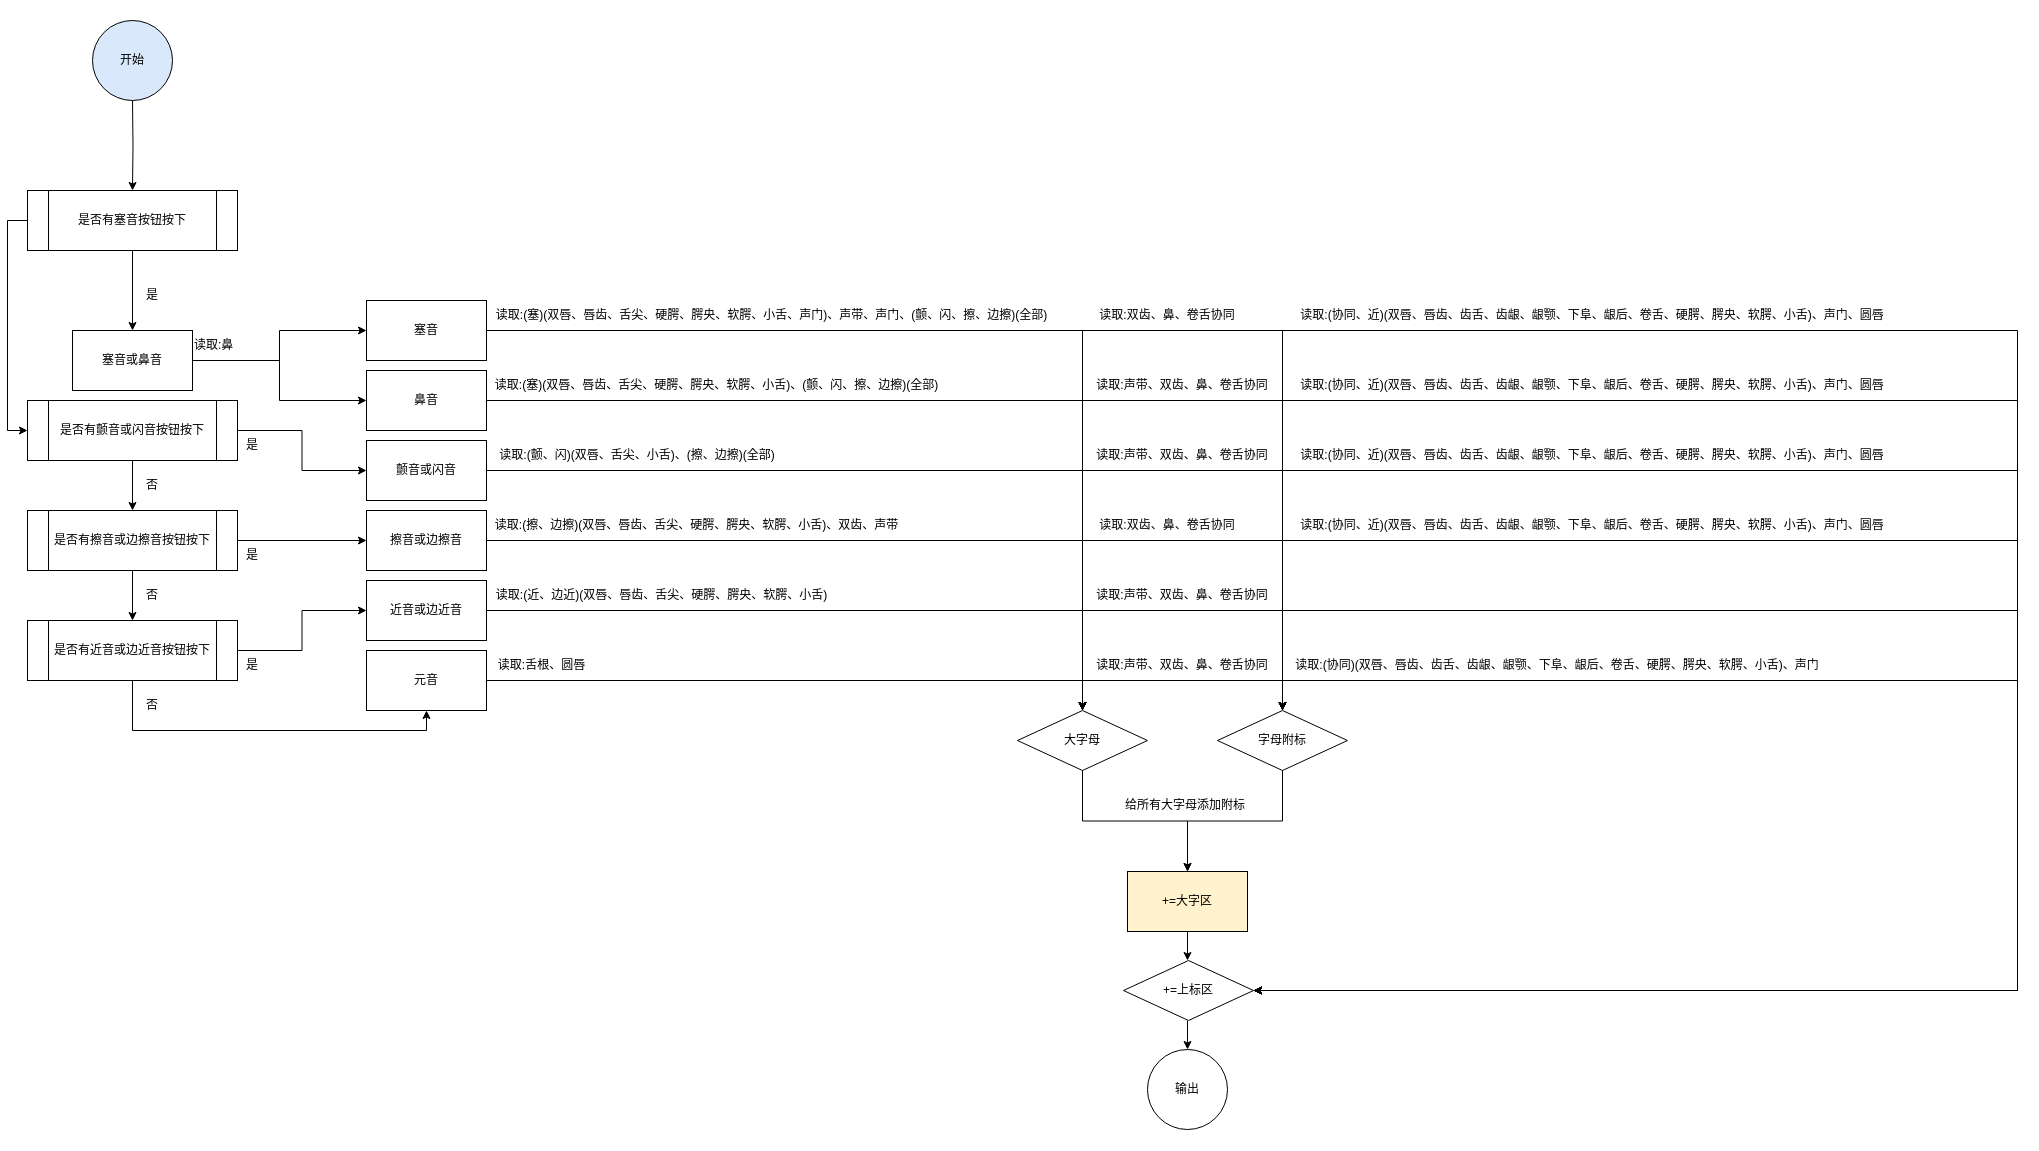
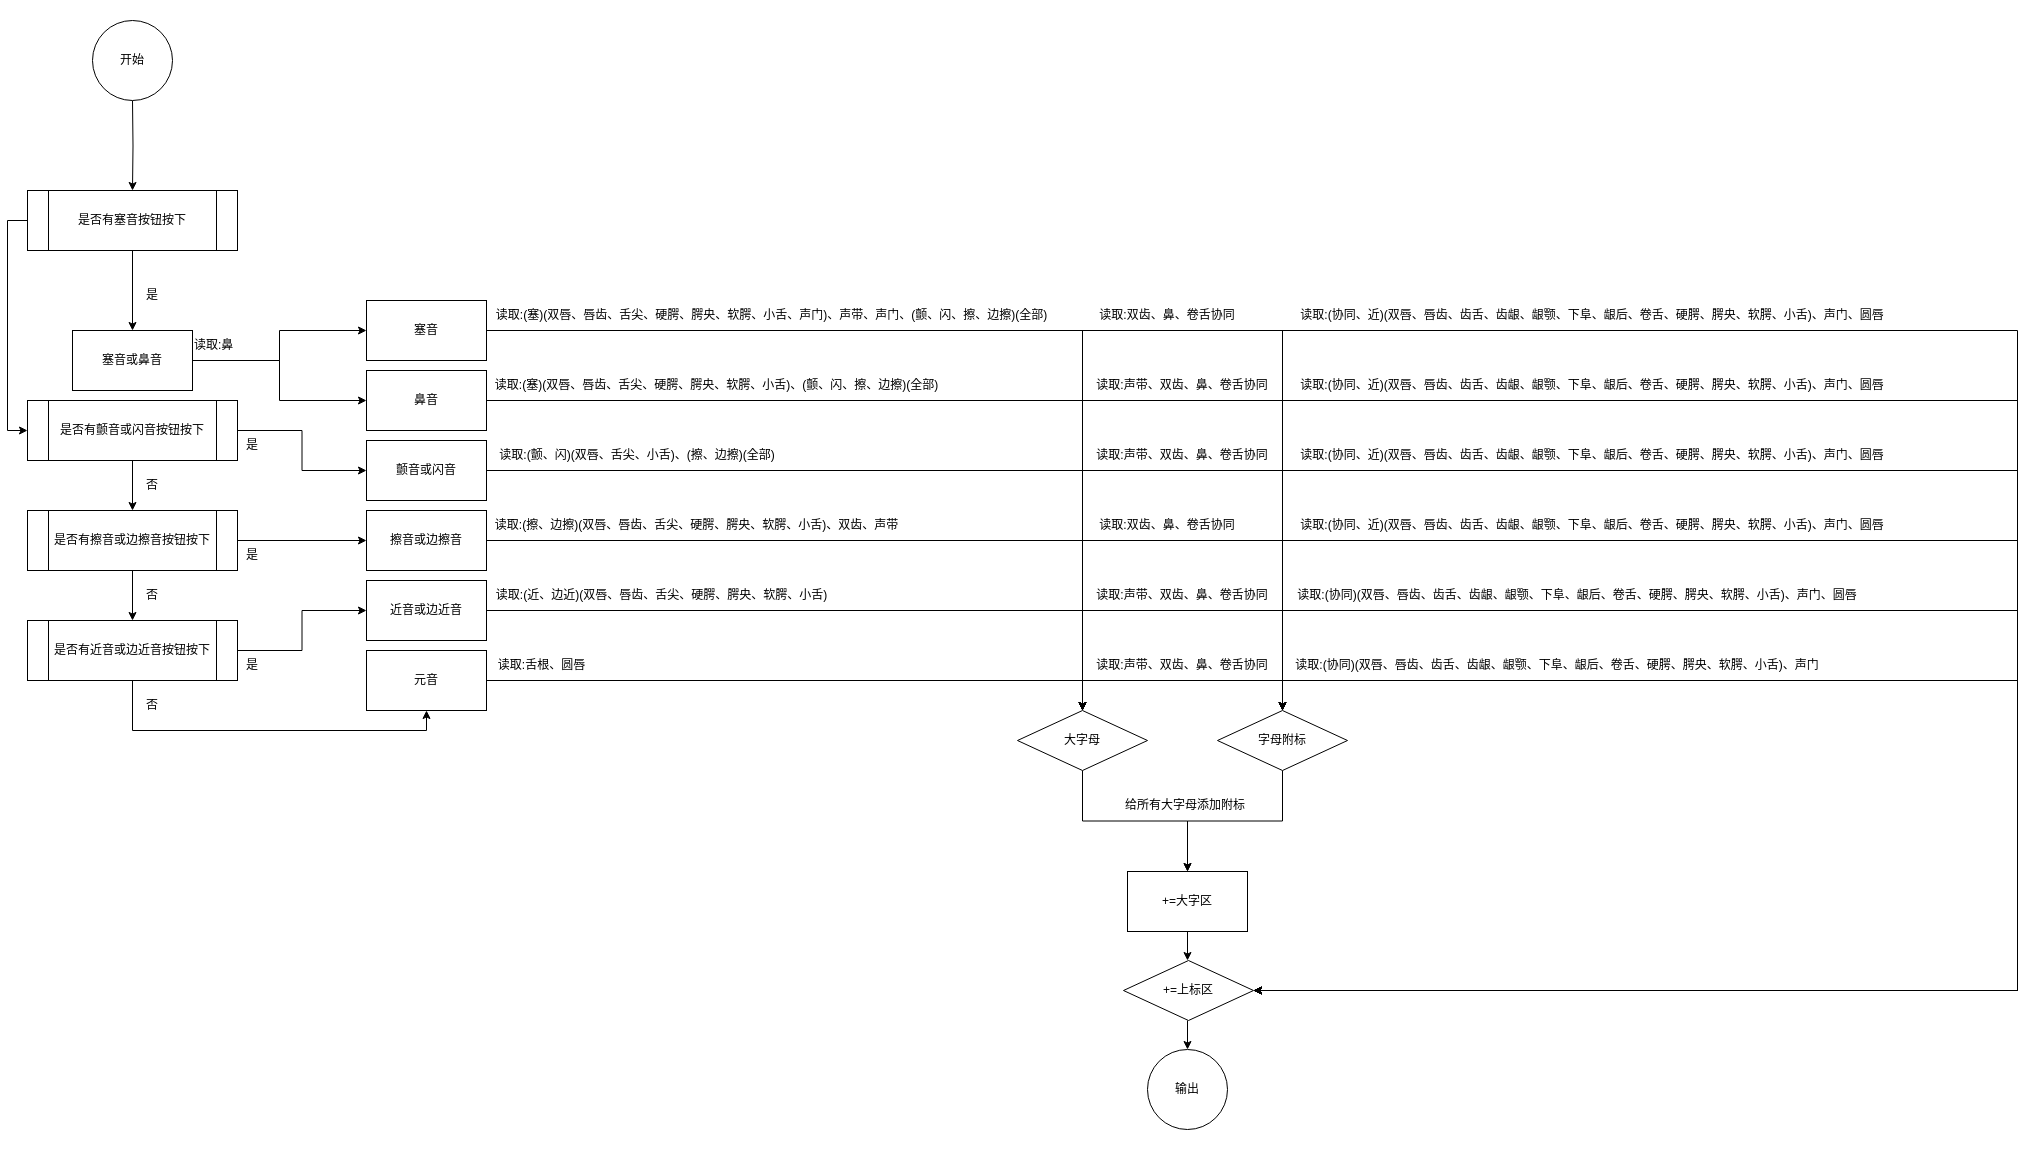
(133, 61) -> (133, 61)
none -> (1578, 596)
(1188, 902) -> (1188, 902)
